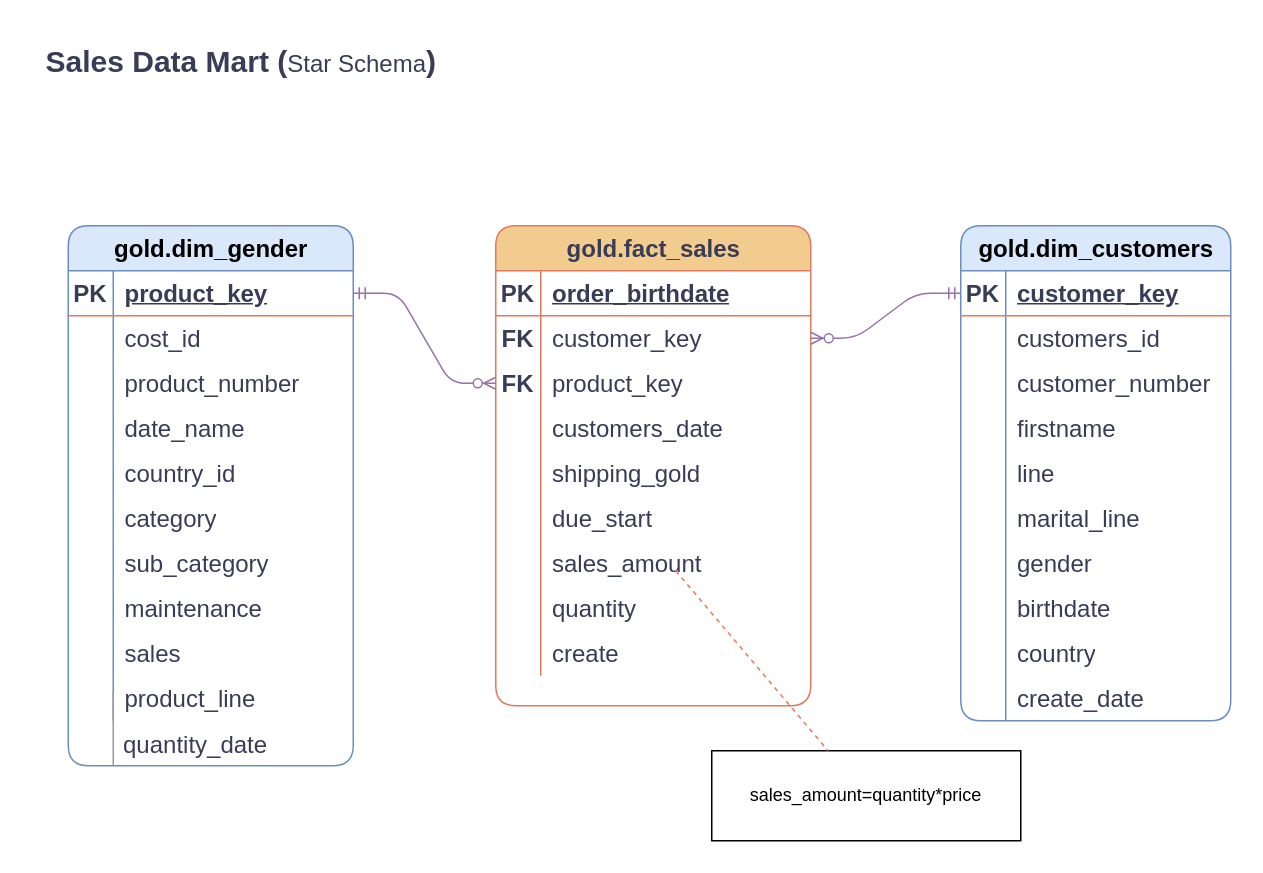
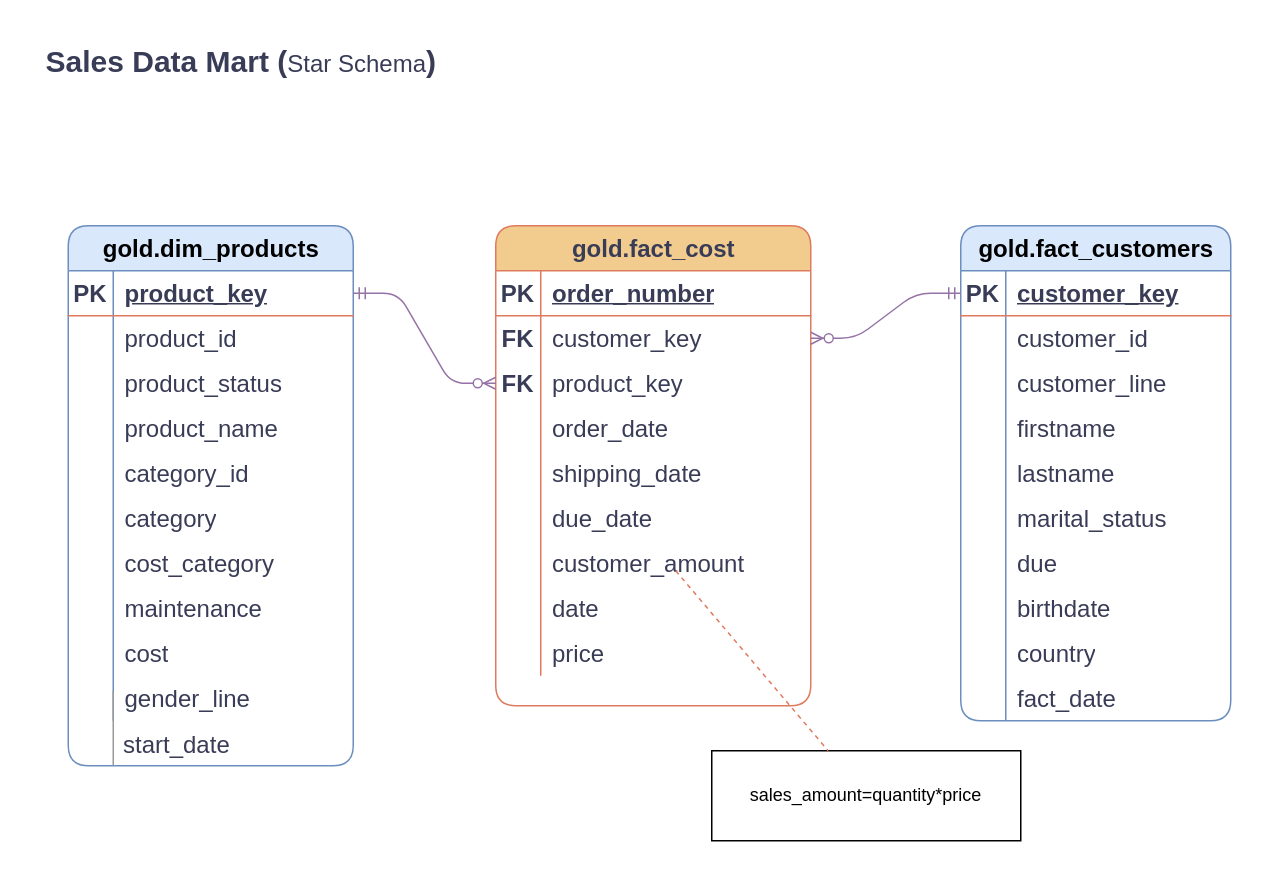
(212, 248) -> (212, 248)
(654, 248) -> (654, 248)
(1097, 248) -> (1097, 248)
(650, 293) -> (633, 293)
(169, 338) -> (189, 338)
(1095, 338) -> (1089, 338)
(219, 383) -> (219, 383)
(1119, 383) -> (1099, 383)
(186, 428) -> (206, 428)
(647, 428) -> (620, 428)
(189, 473) -> (196, 473)
(631, 473) -> (634, 473)
(1038, 473) -> (1068, 473)
(613, 518) -> (607, 518)
(1086, 518) -> (1106, 518)
(206, 563) -> (213, 563)
(630, 563) -> (654, 563)
(1058, 563) -> (1038, 563)
(603, 608) -> (580, 608)
(156, 653) -> (152, 653)
(593, 653) -> (583, 653)
(200, 698) -> (193, 698)
(1092, 698) -> (1078, 698)
(187, 742) -> (174, 742)
